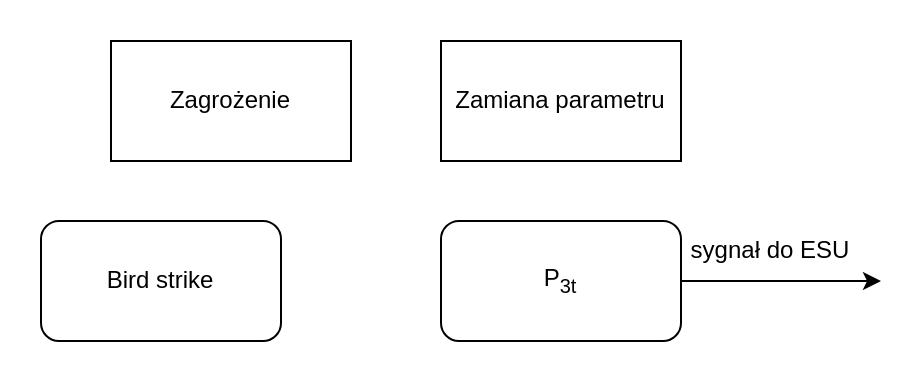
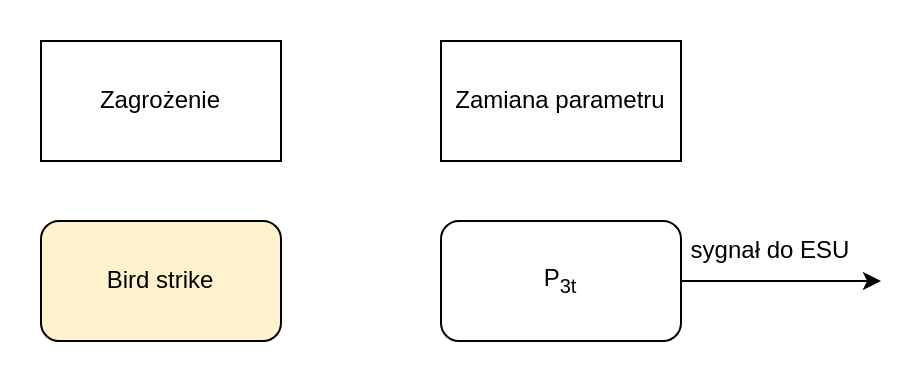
(231, 101) -> (161, 101)
(161, 281) -> (161, 281)
